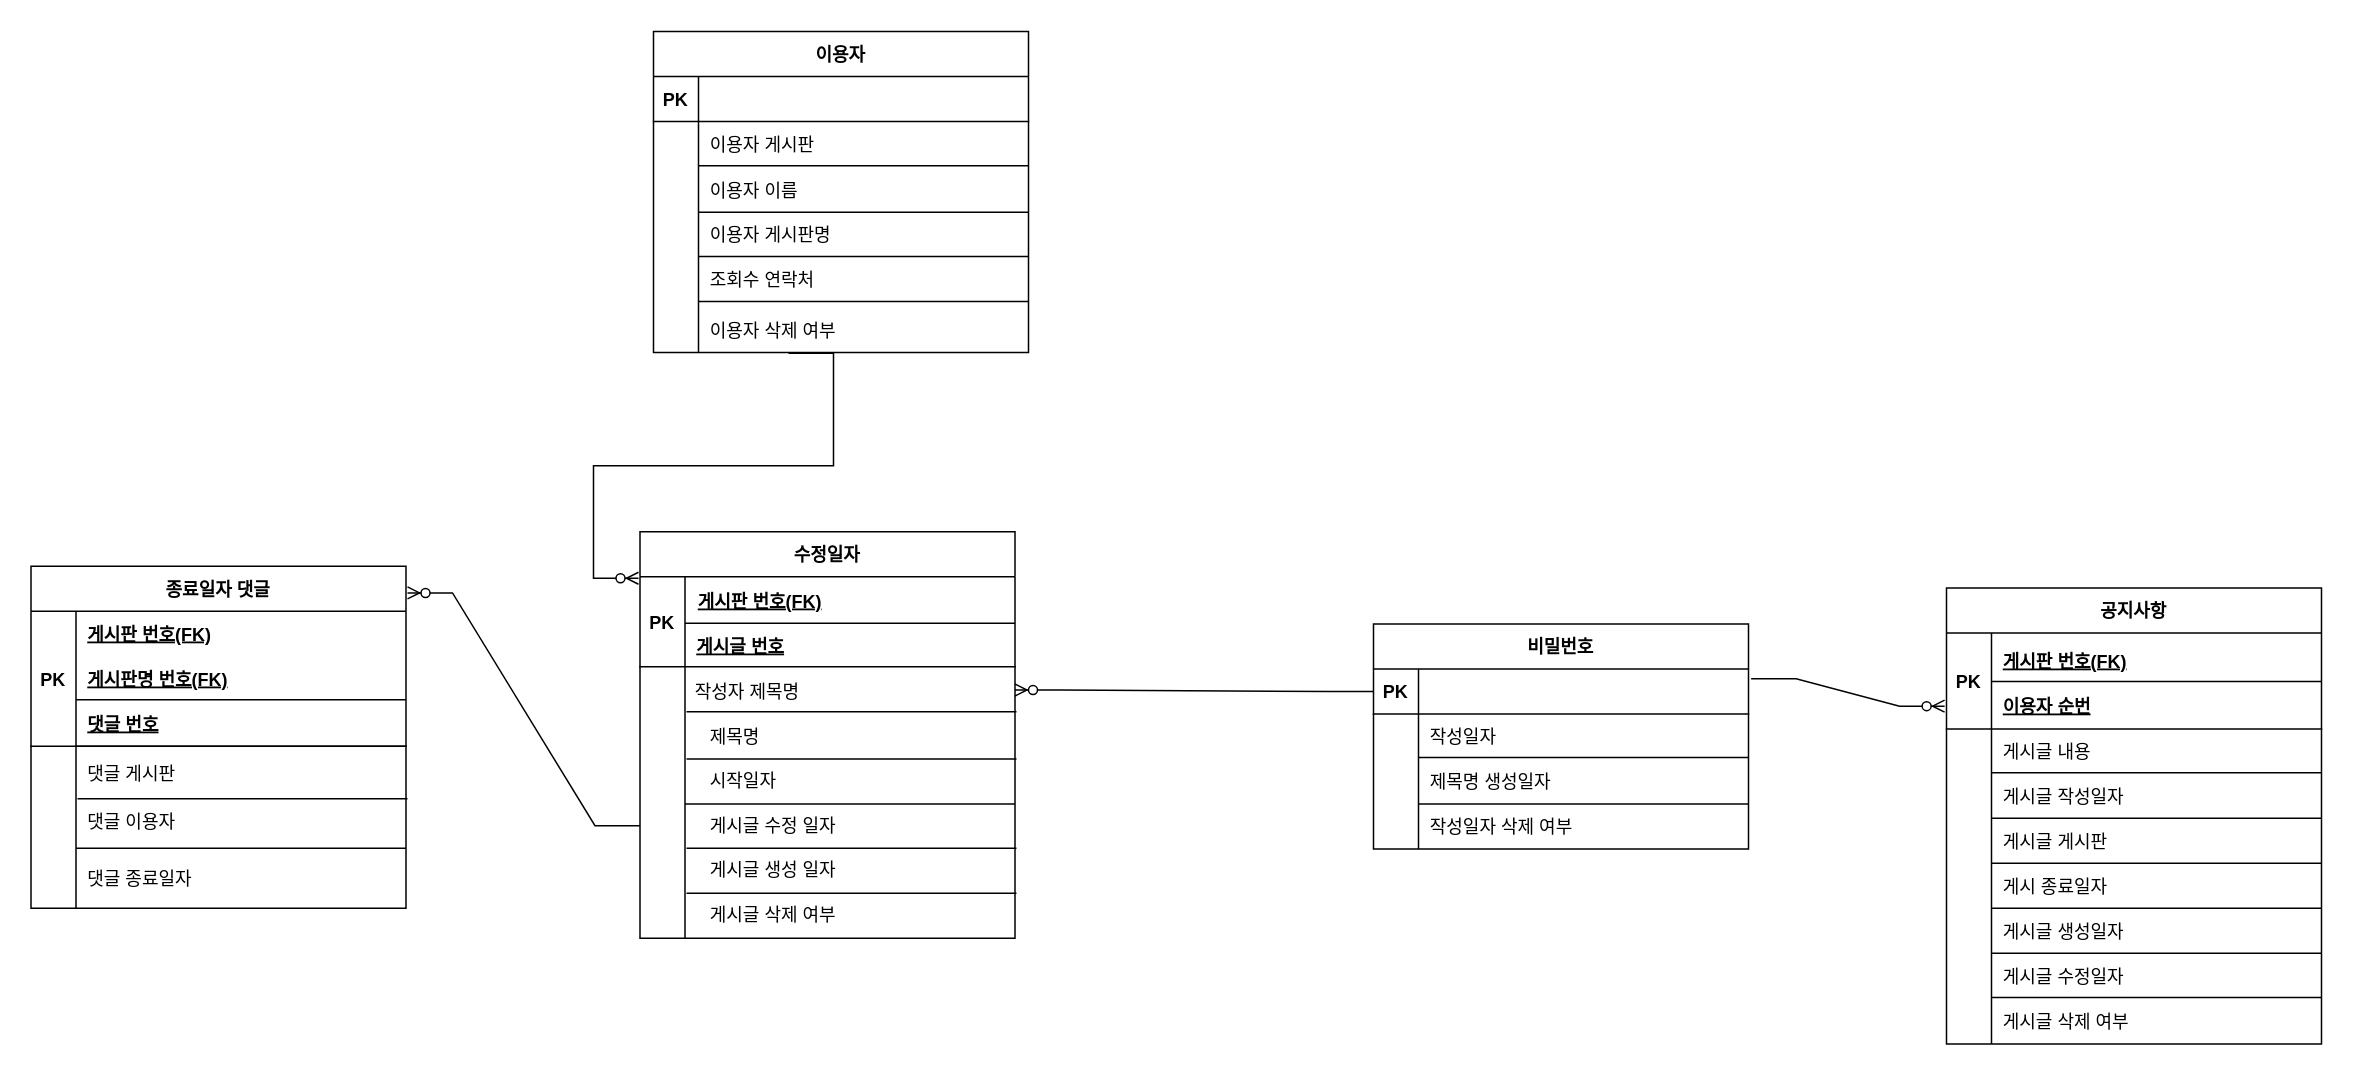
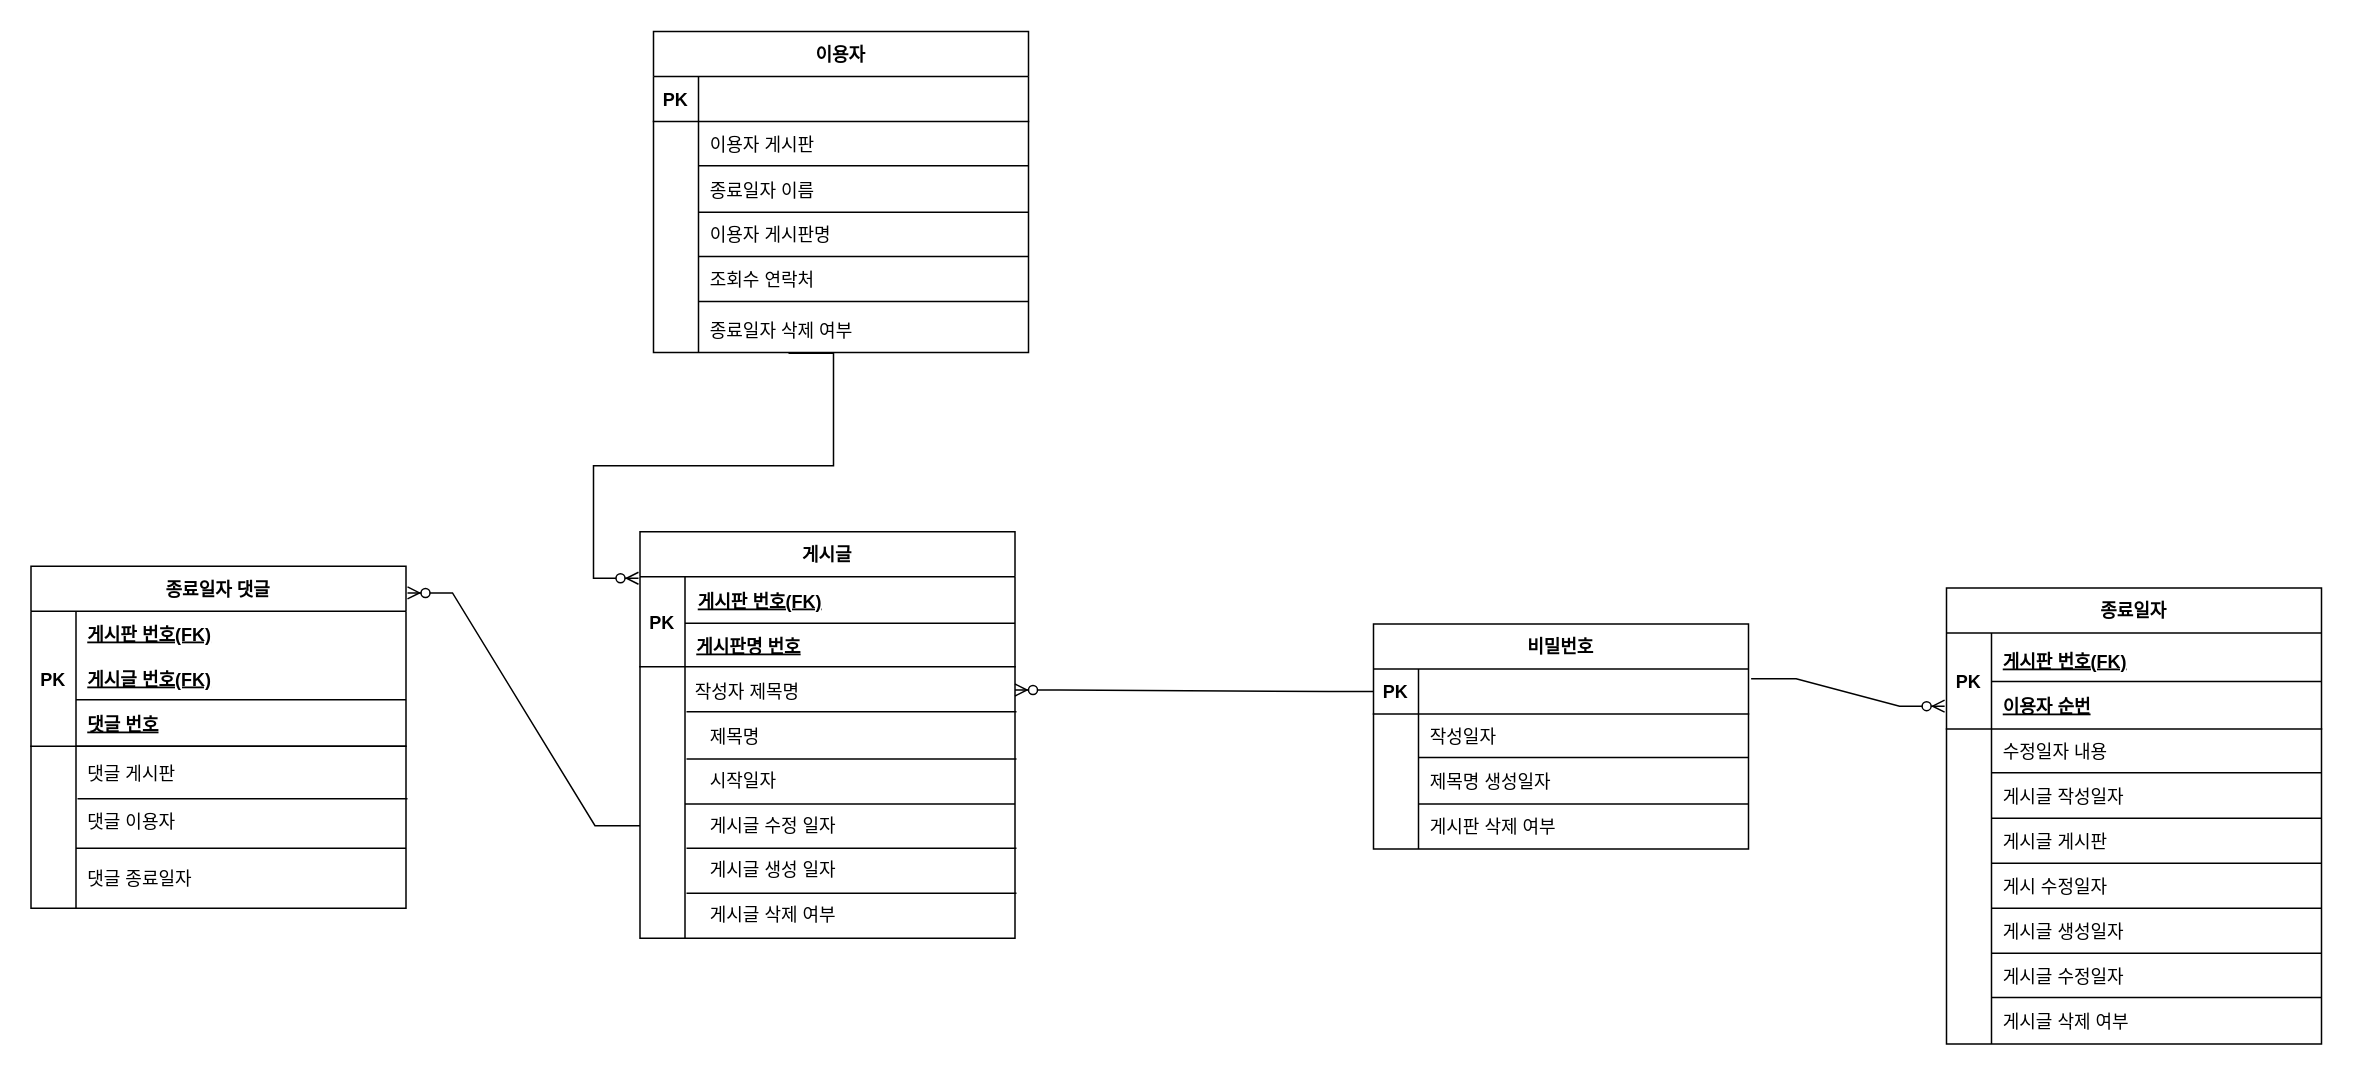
(757, 191) -> (766, 191)
(778, 331) -> (787, 331)
(827, 555) -> (827, 555)
(2133, 611) -> (2133, 611)
(744, 647) -> (753, 647)
(164, 680) -> (155, 680)
(2050, 752) -> (2059, 752)
(1507, 827) -> (1498, 827)
(2059, 887) -> (2059, 887)
